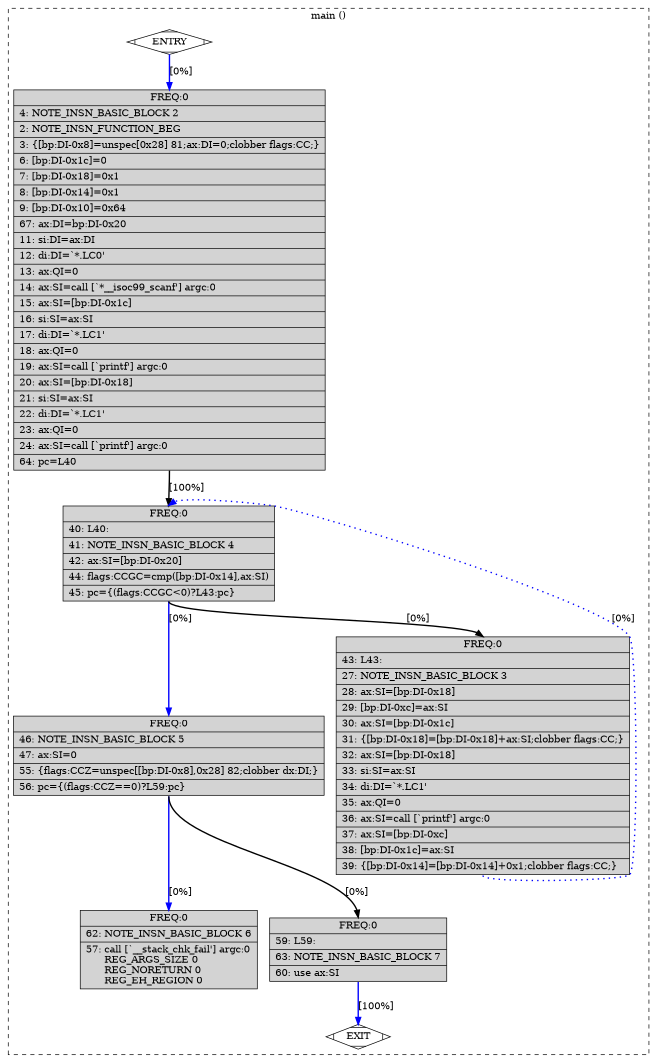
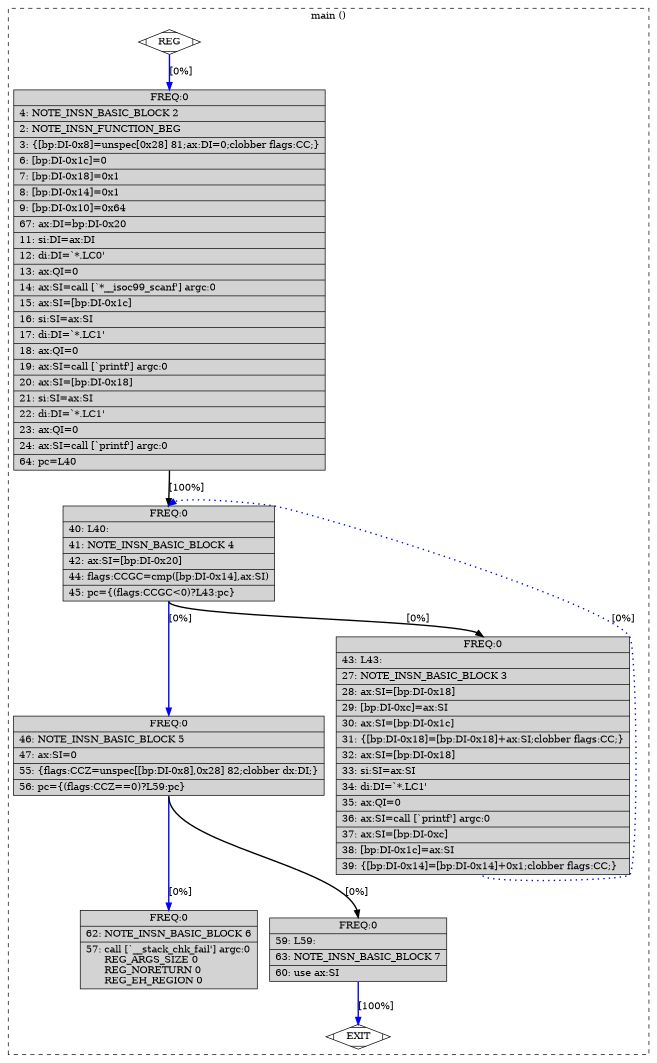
(169, 42) -> (169, 42)
